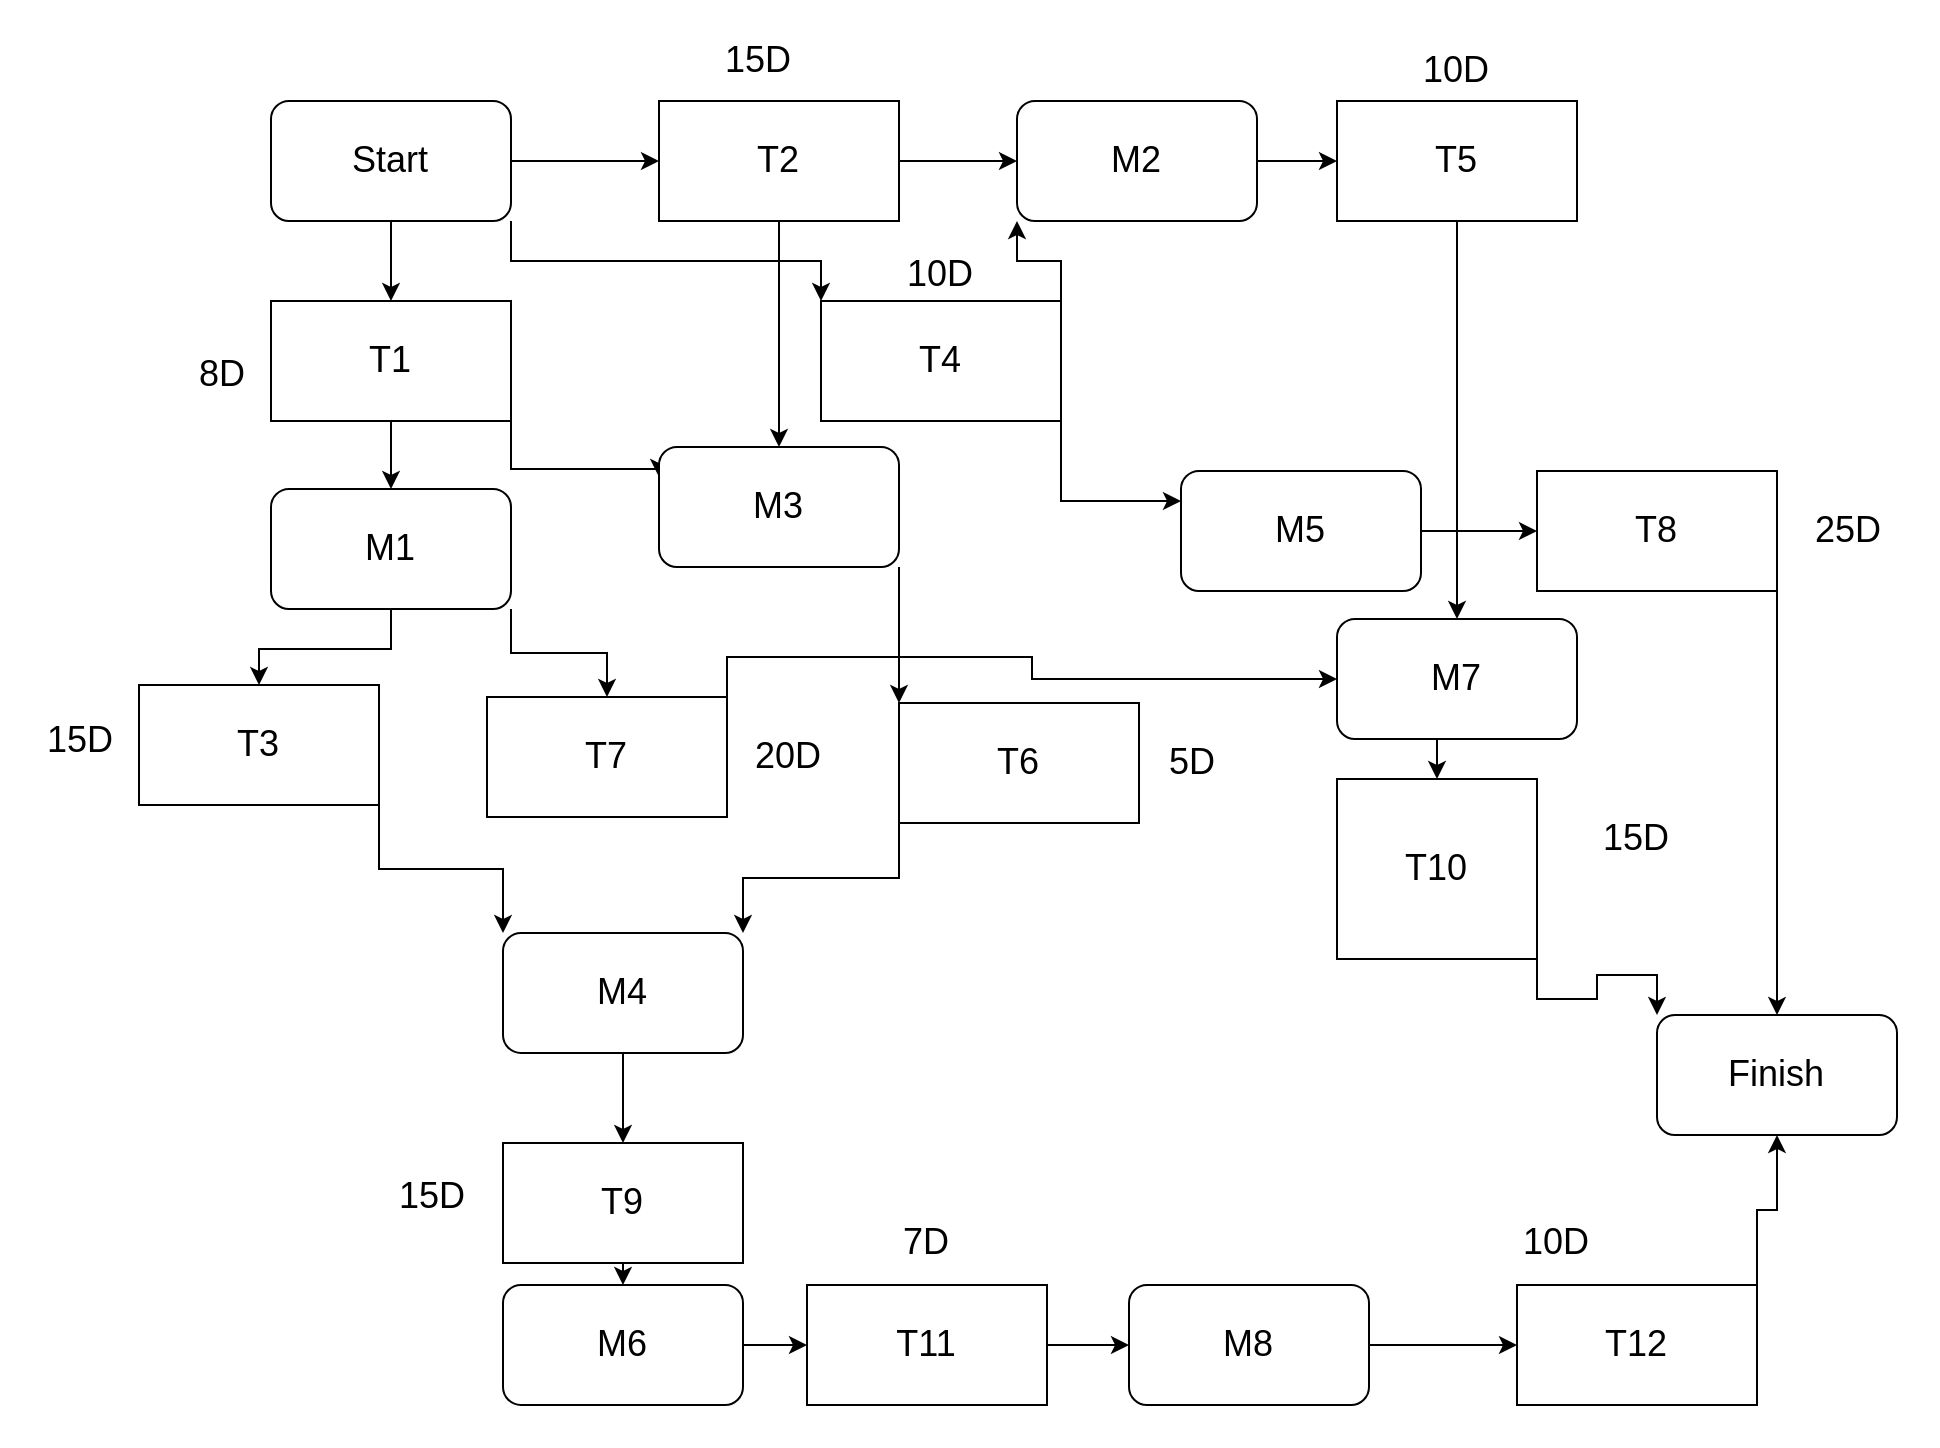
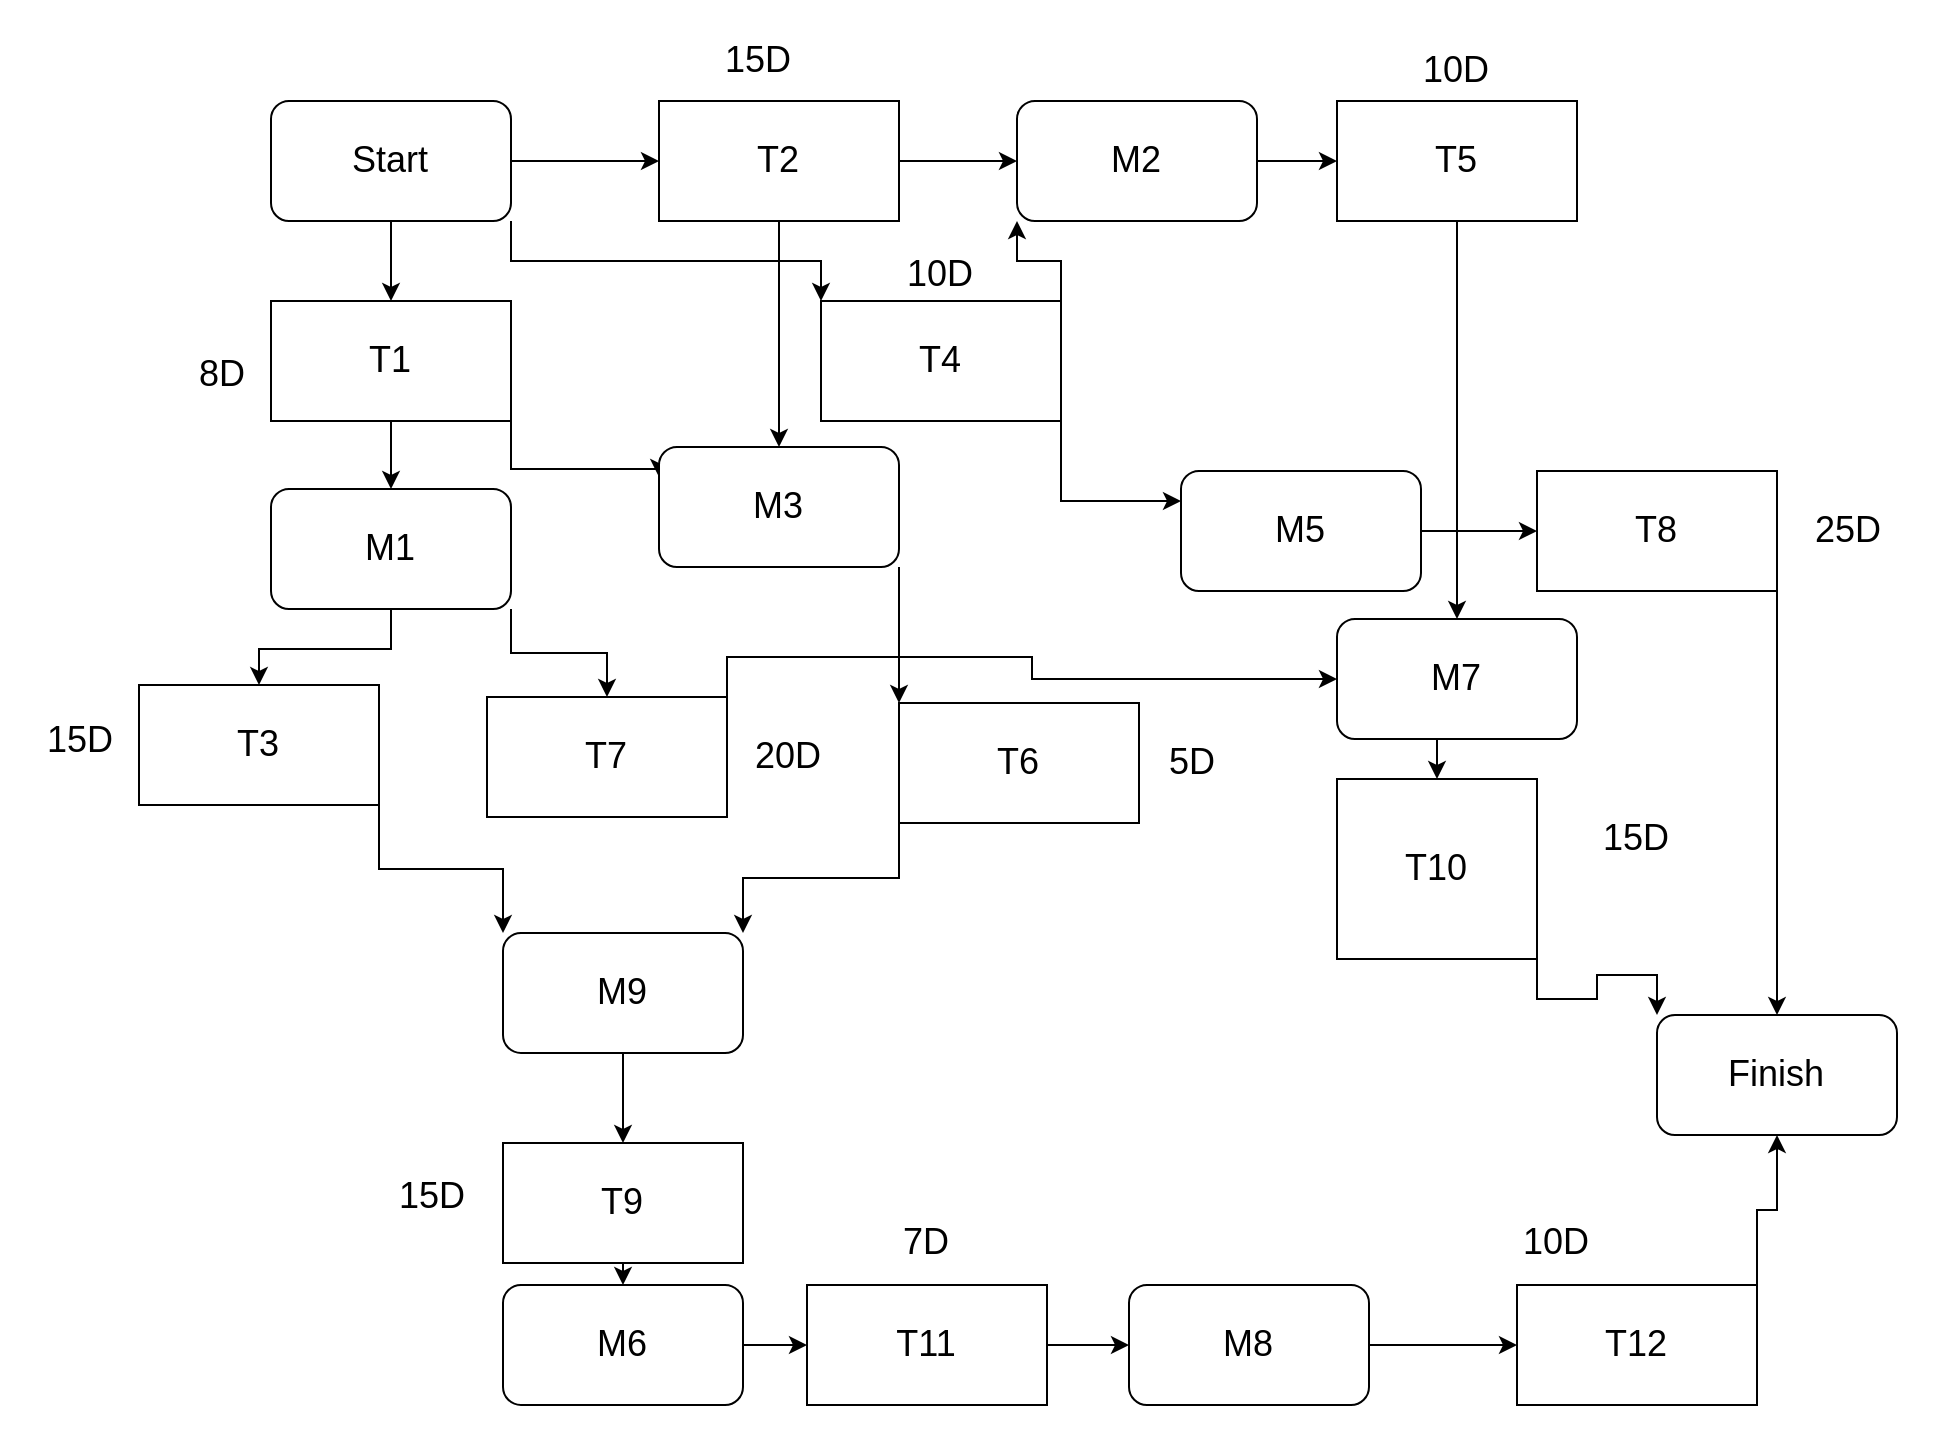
(623, 993) -> (623, 993)
